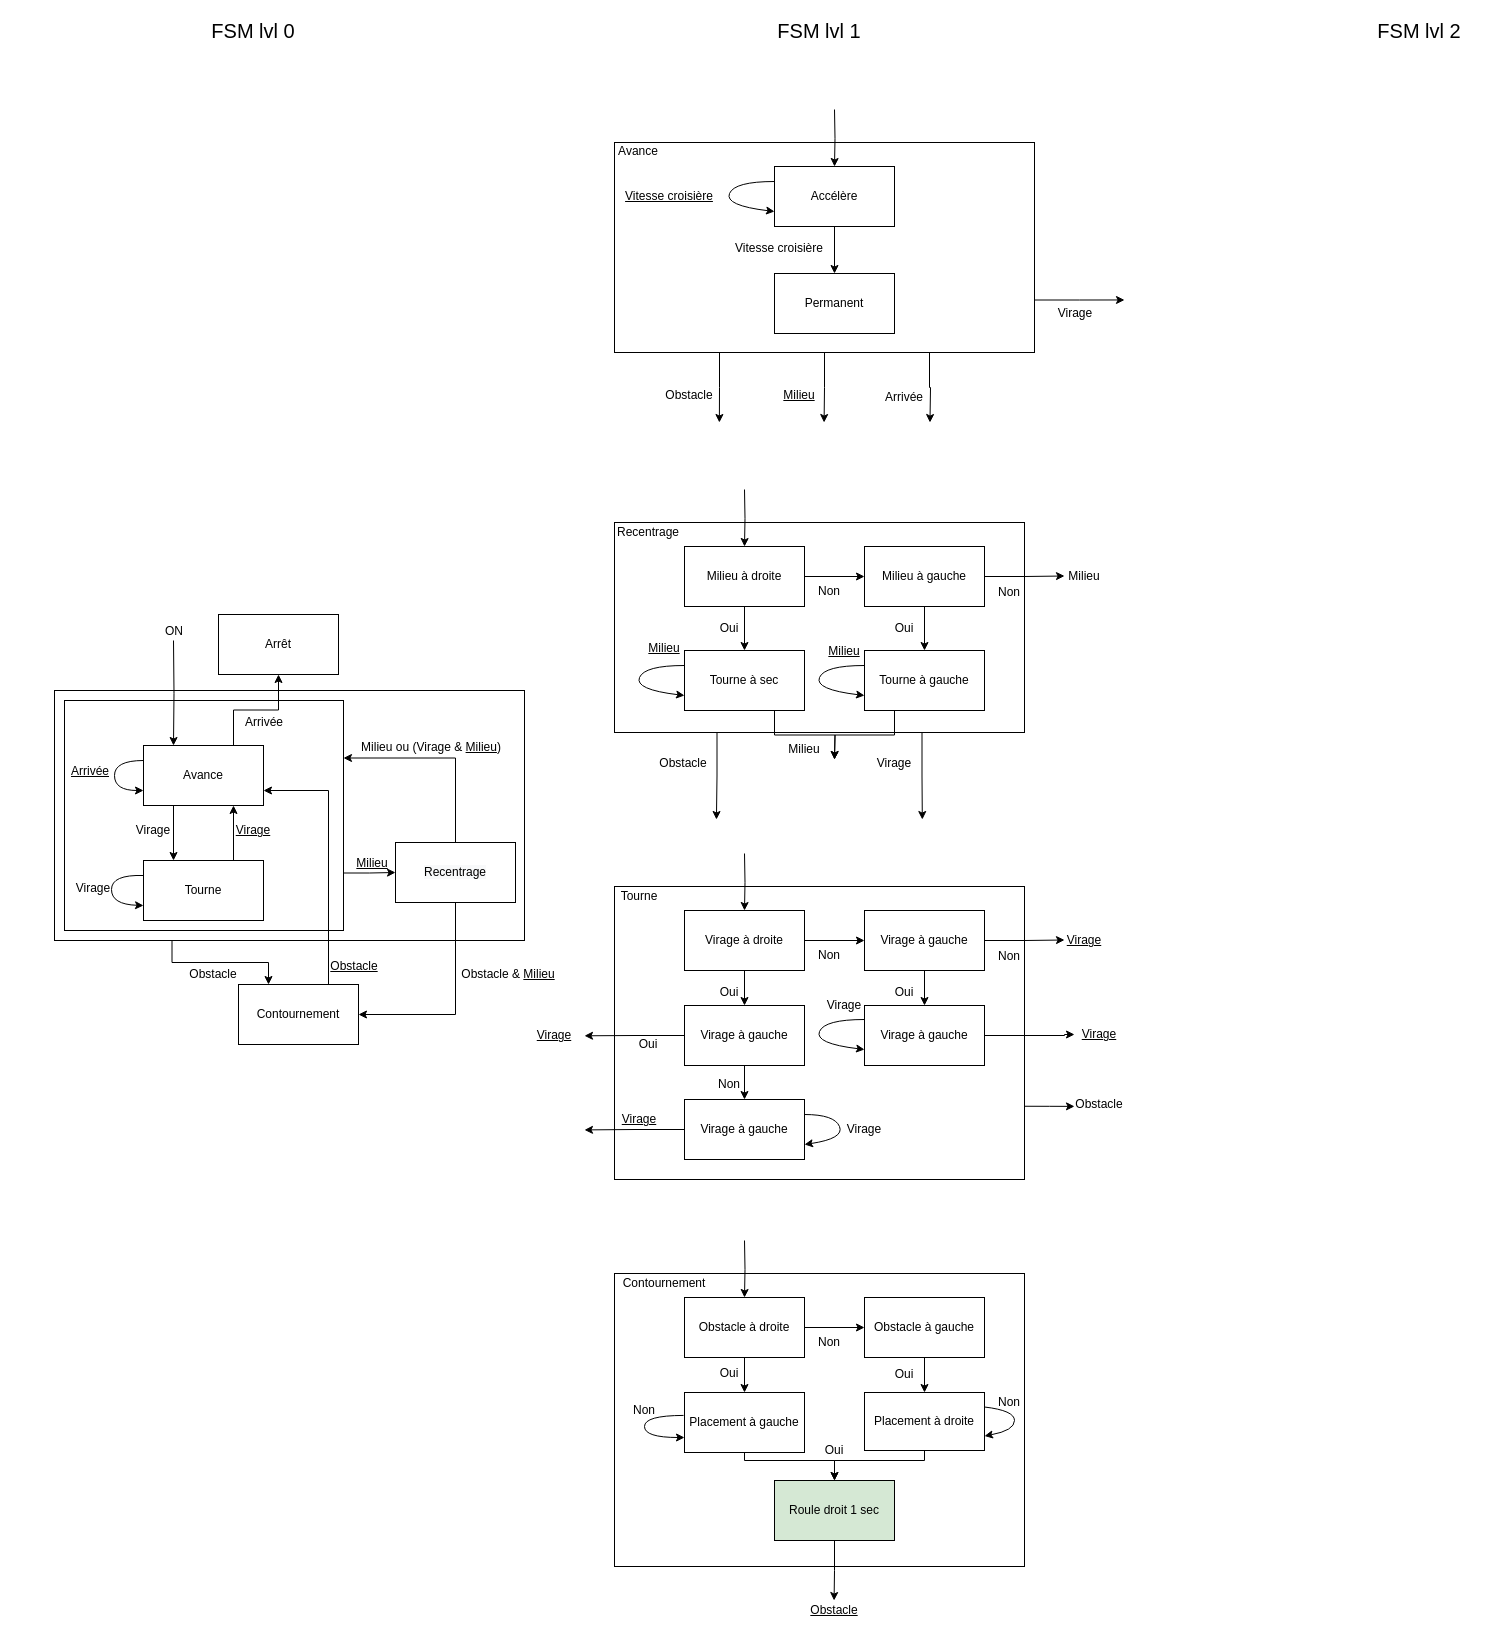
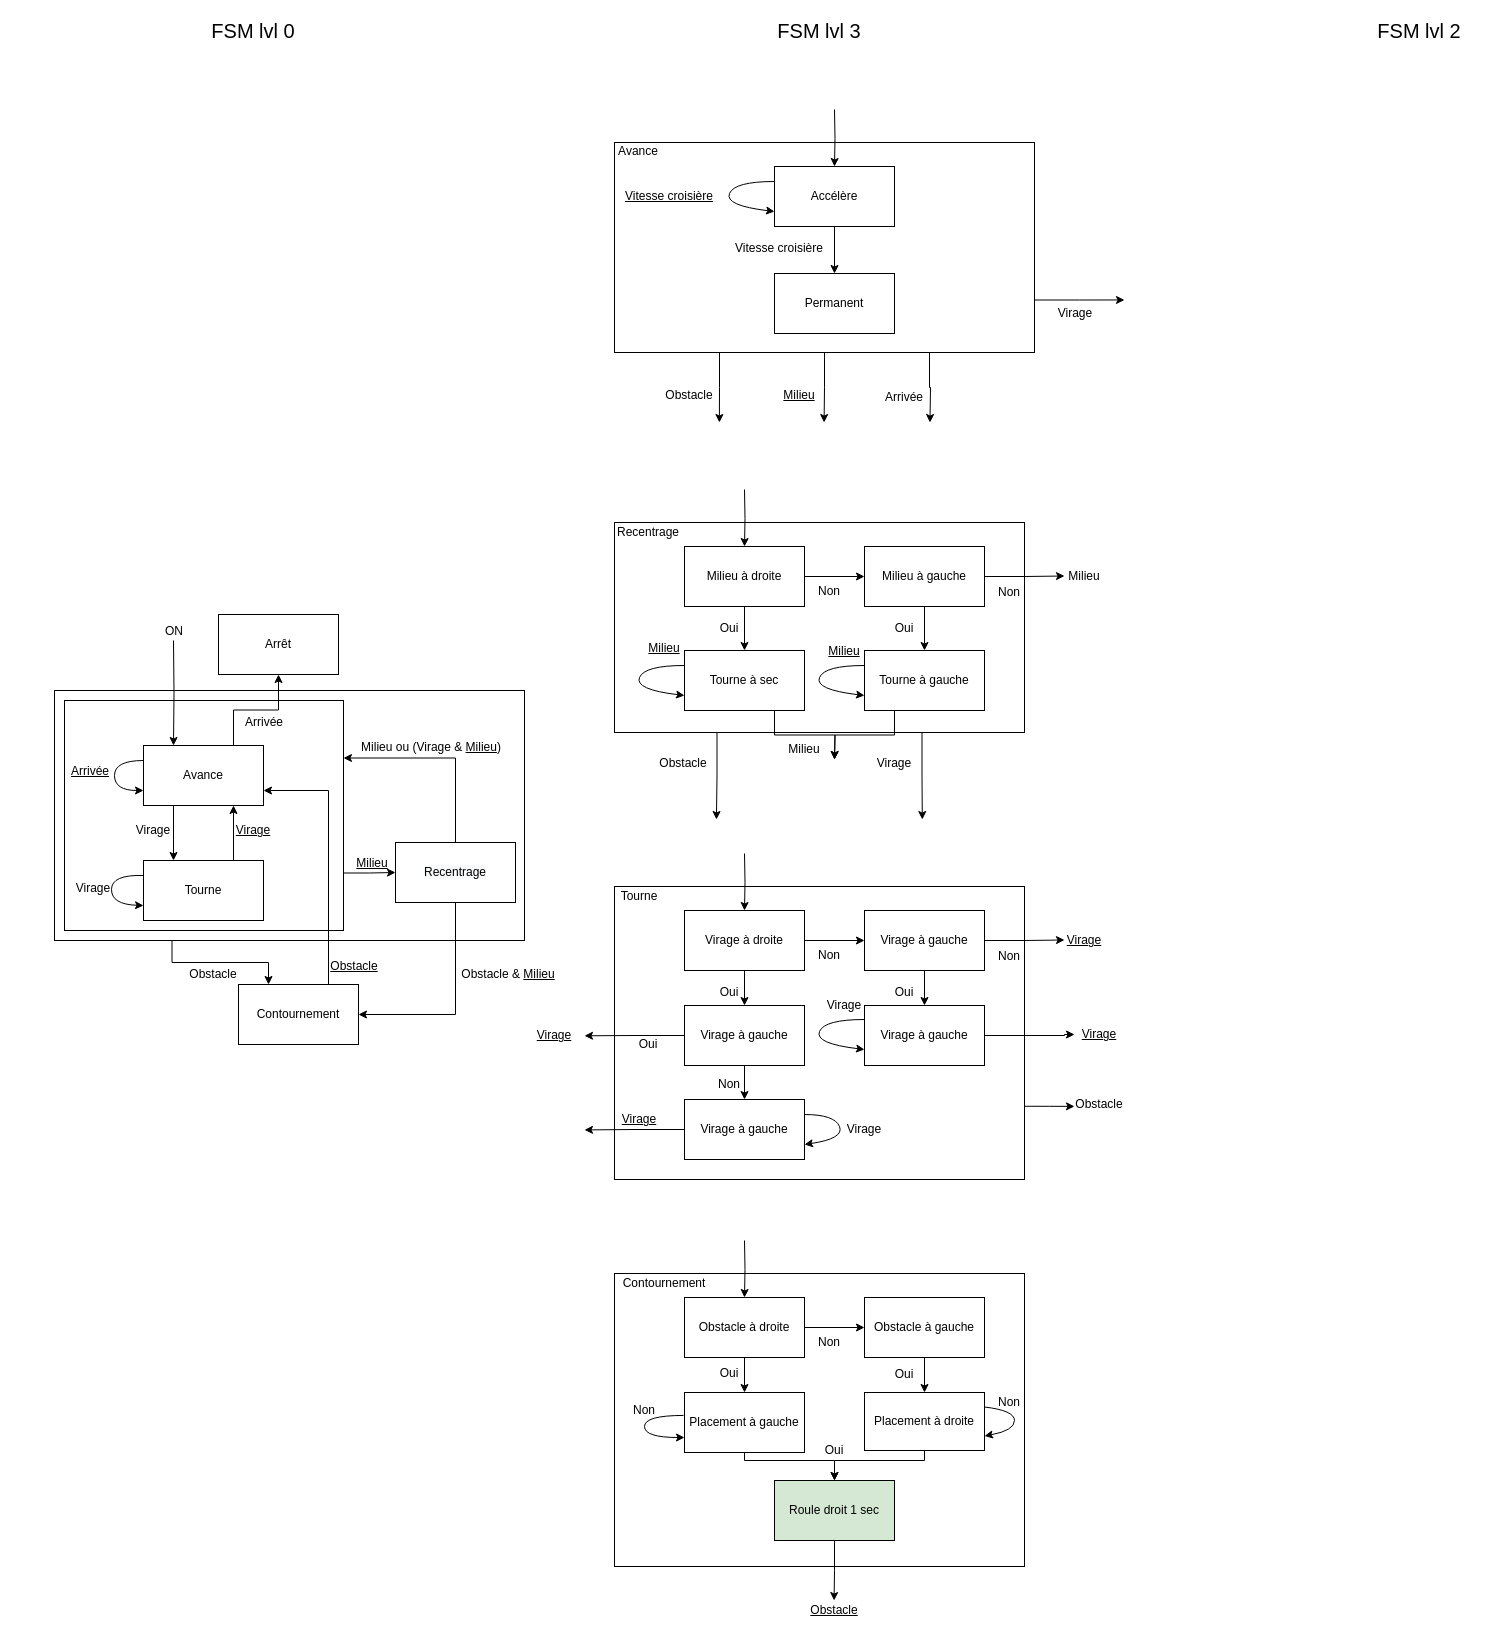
(820, 31) -> (820, 31)
